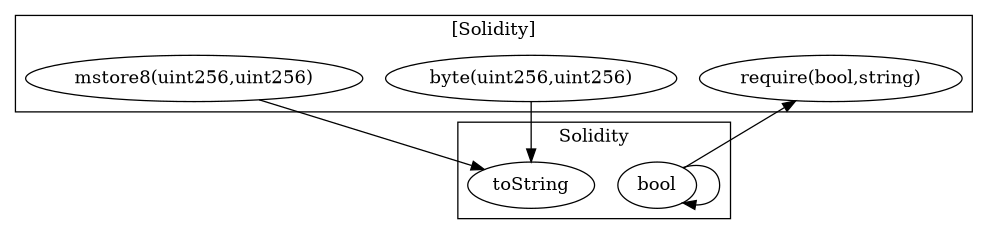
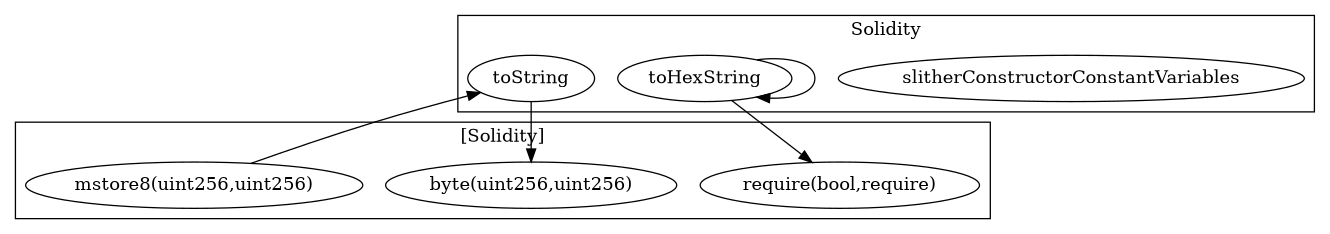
(831, 78) -> (840, 185)
none -> (1071, 78)
(531, 130) -> (531, 130)
(657, 185) -> (705, 78)
